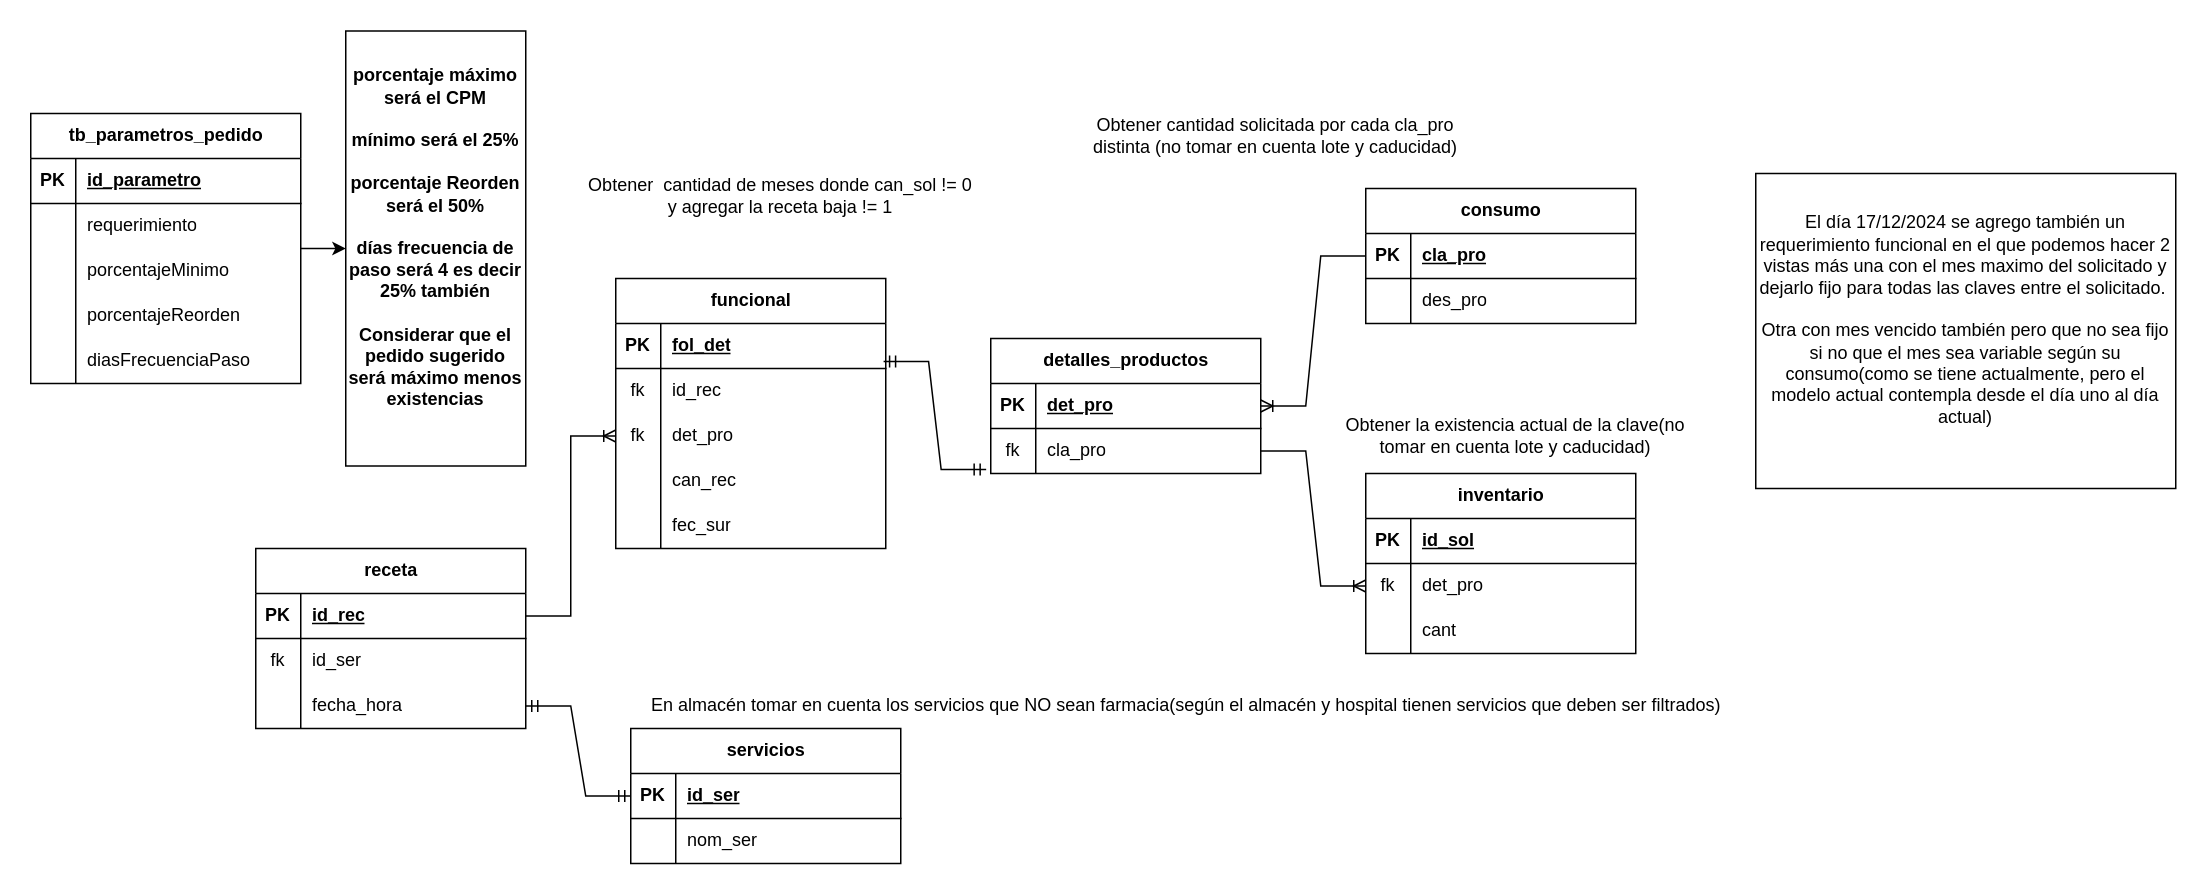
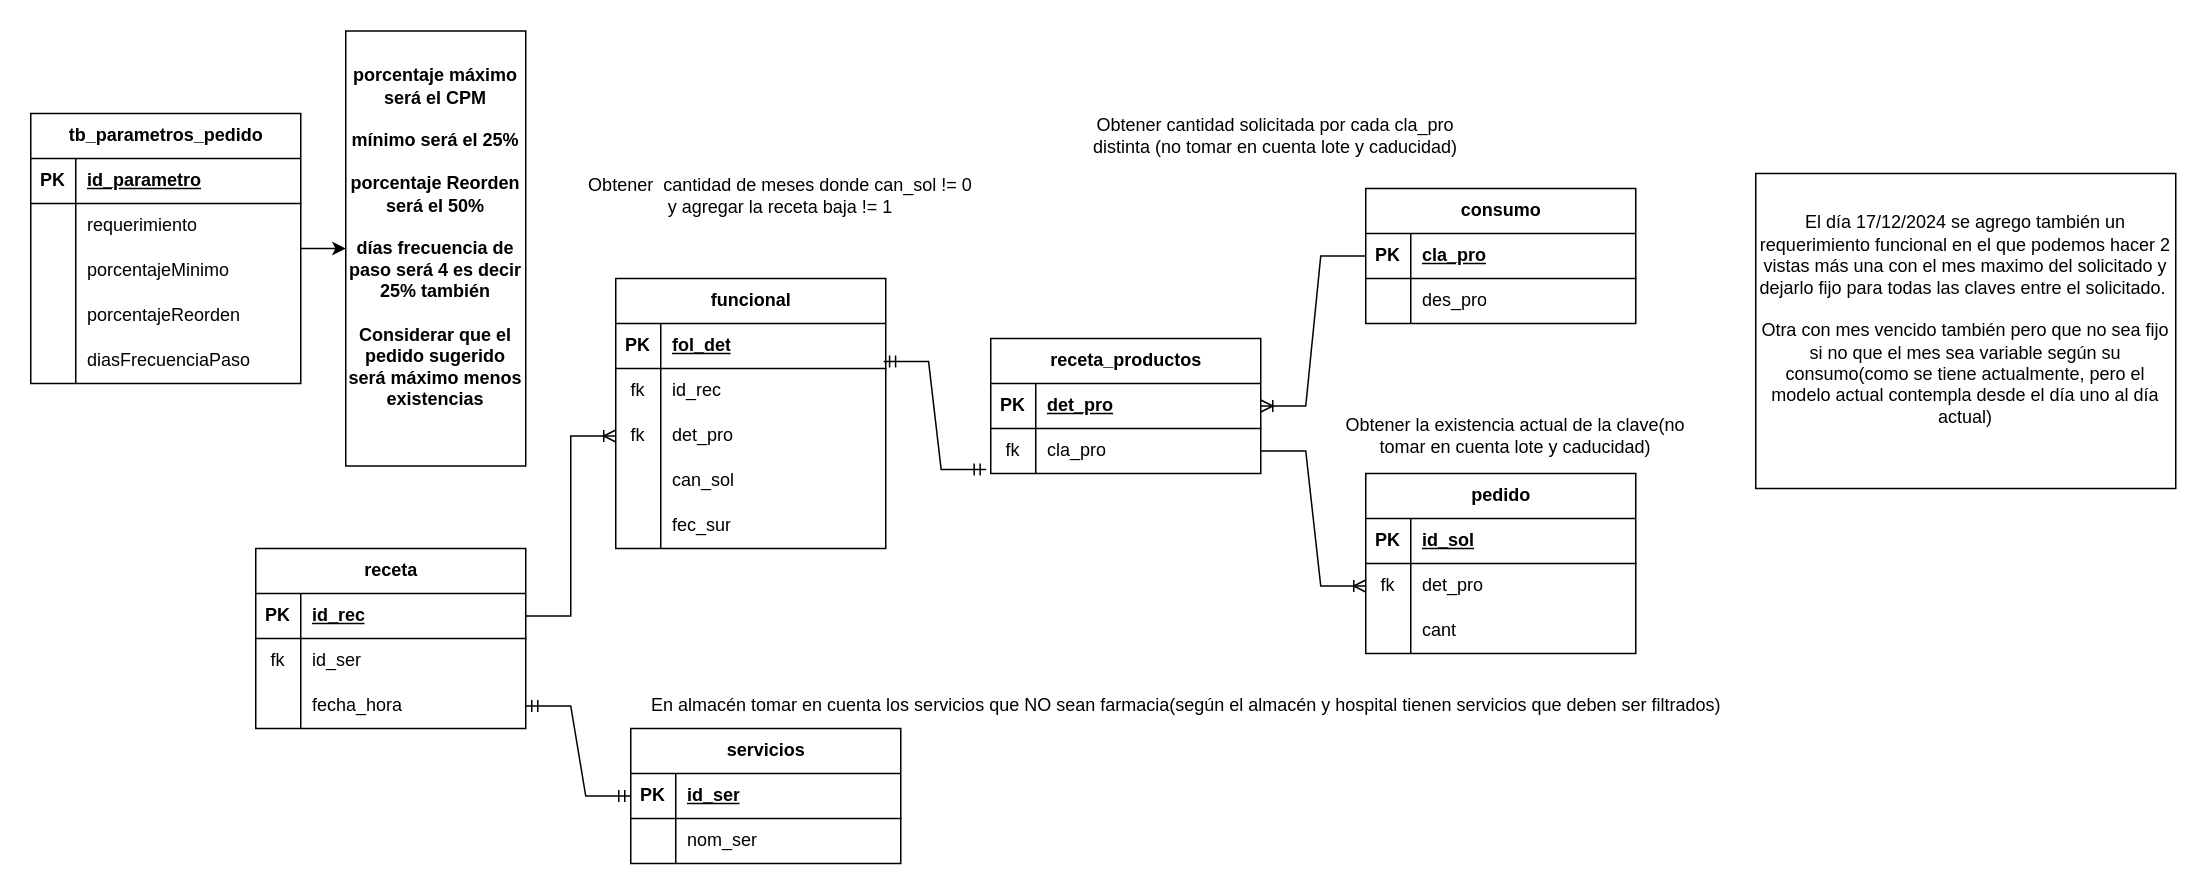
(1127, 361) -> (1127, 361)
(708, 481) -> (706, 481)
(1502, 496) -> (1502, 496)
